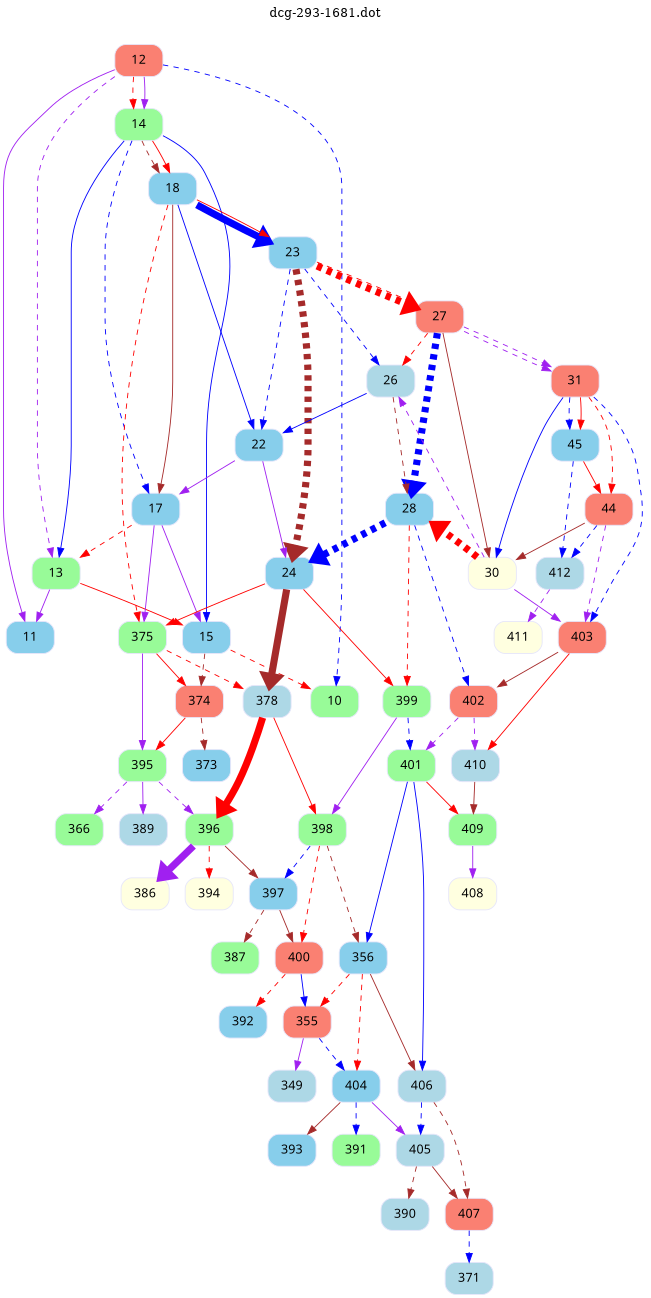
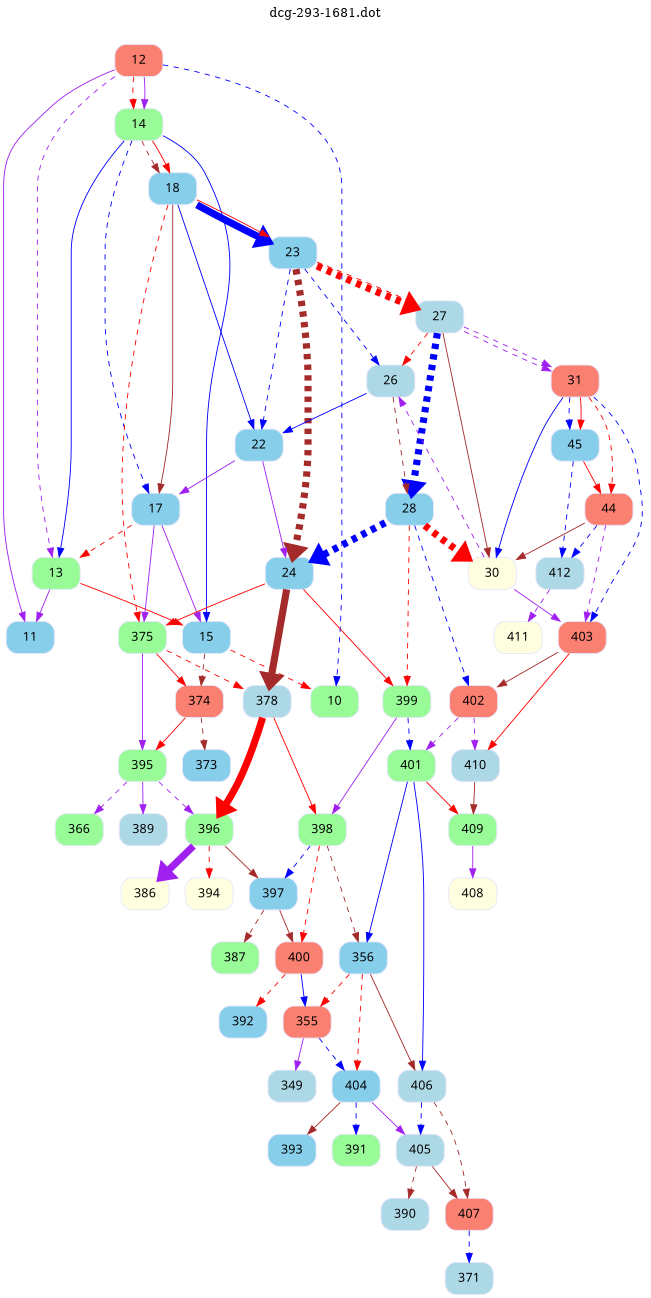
(440, 317) -> (440, 317)
(459, 543) -> (442, 539)
